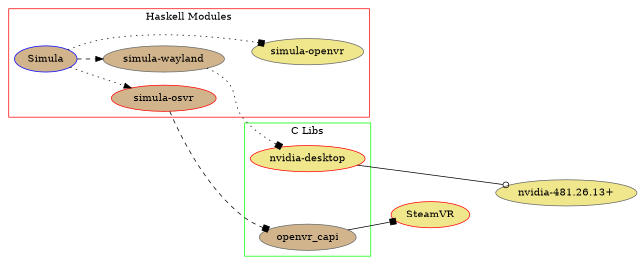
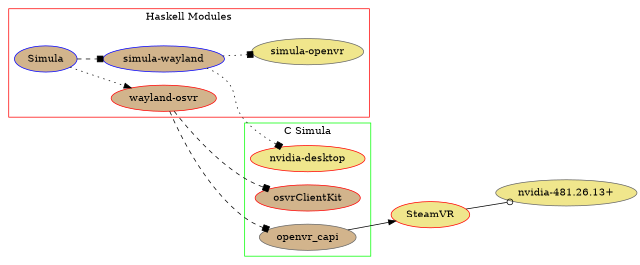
(162, 35) -> (234, 55)
(86, 59) -> (86, 59)
(164, 59) -> (164, 59)
(164, 98) -> (164, 98)
(308, 131) -> (308, 131)
(430, 175) -> (487, 206)
none -> (308, 198)
(366, 227) -> (366, 227)
